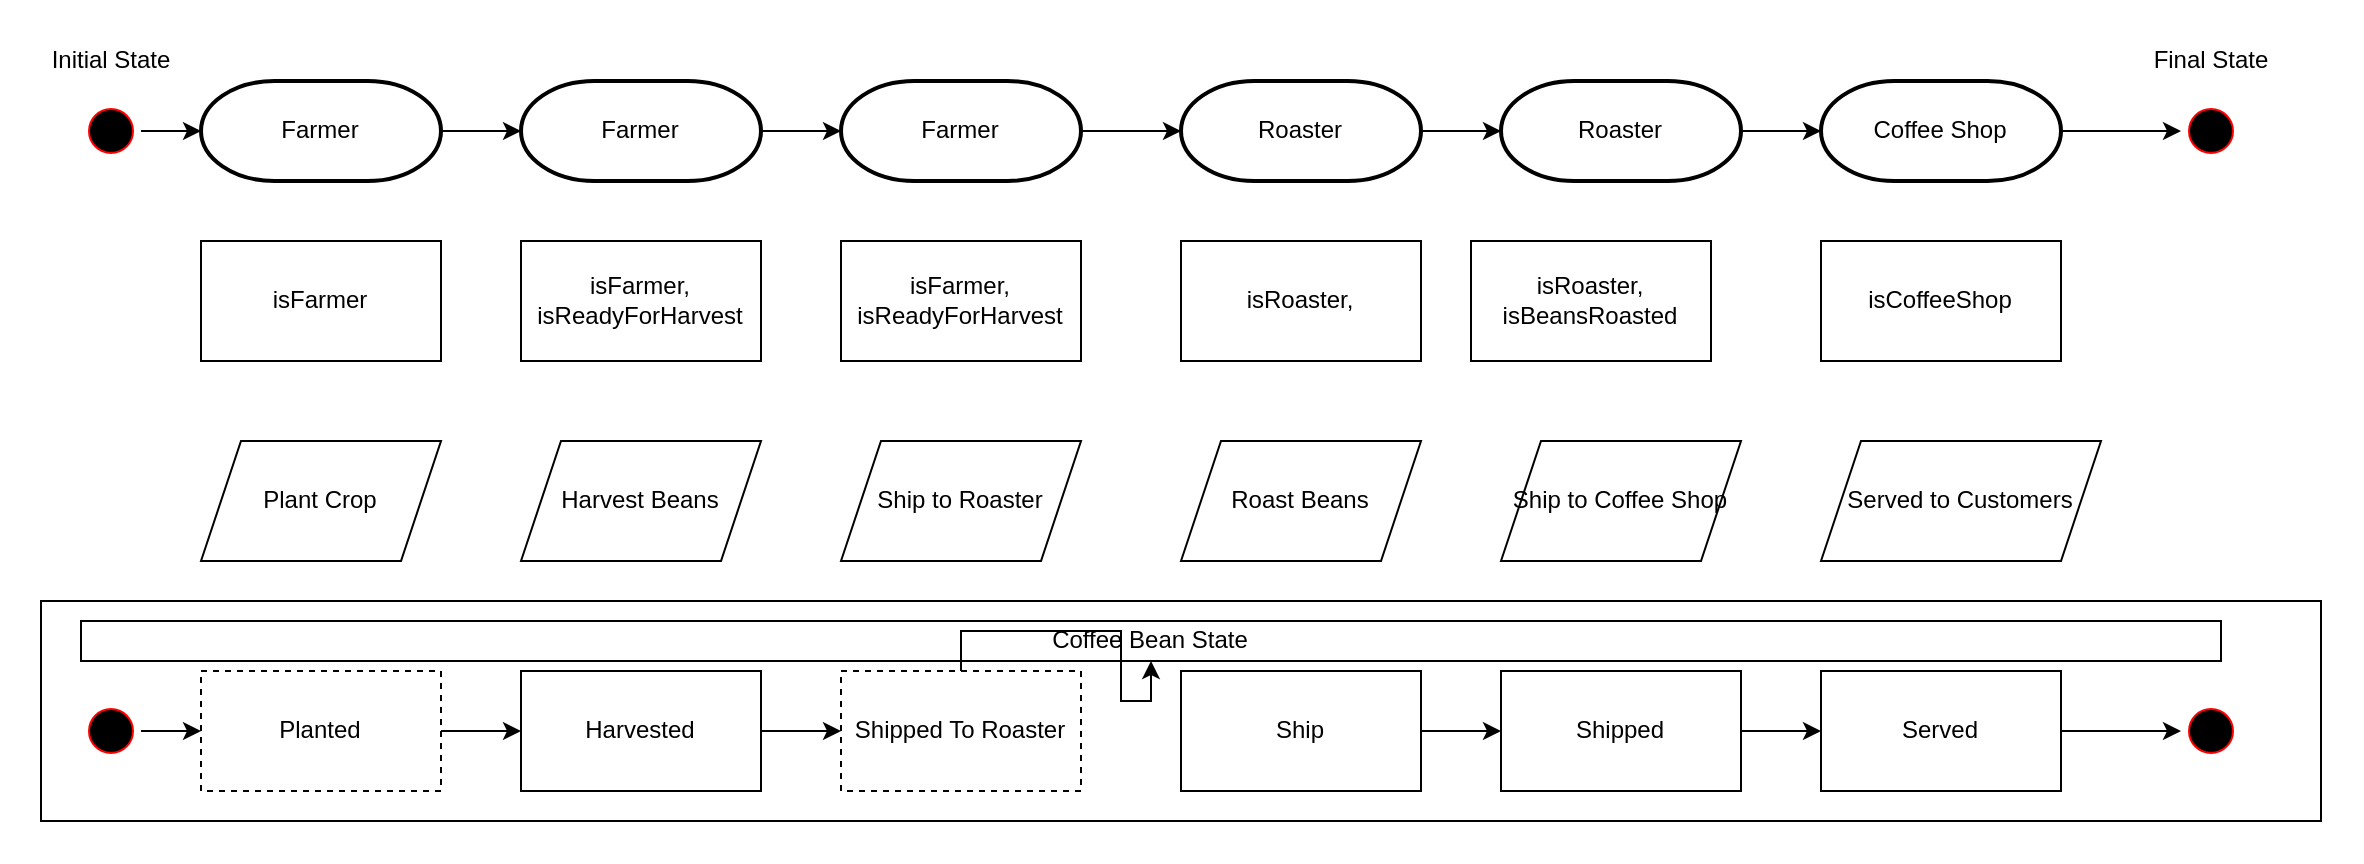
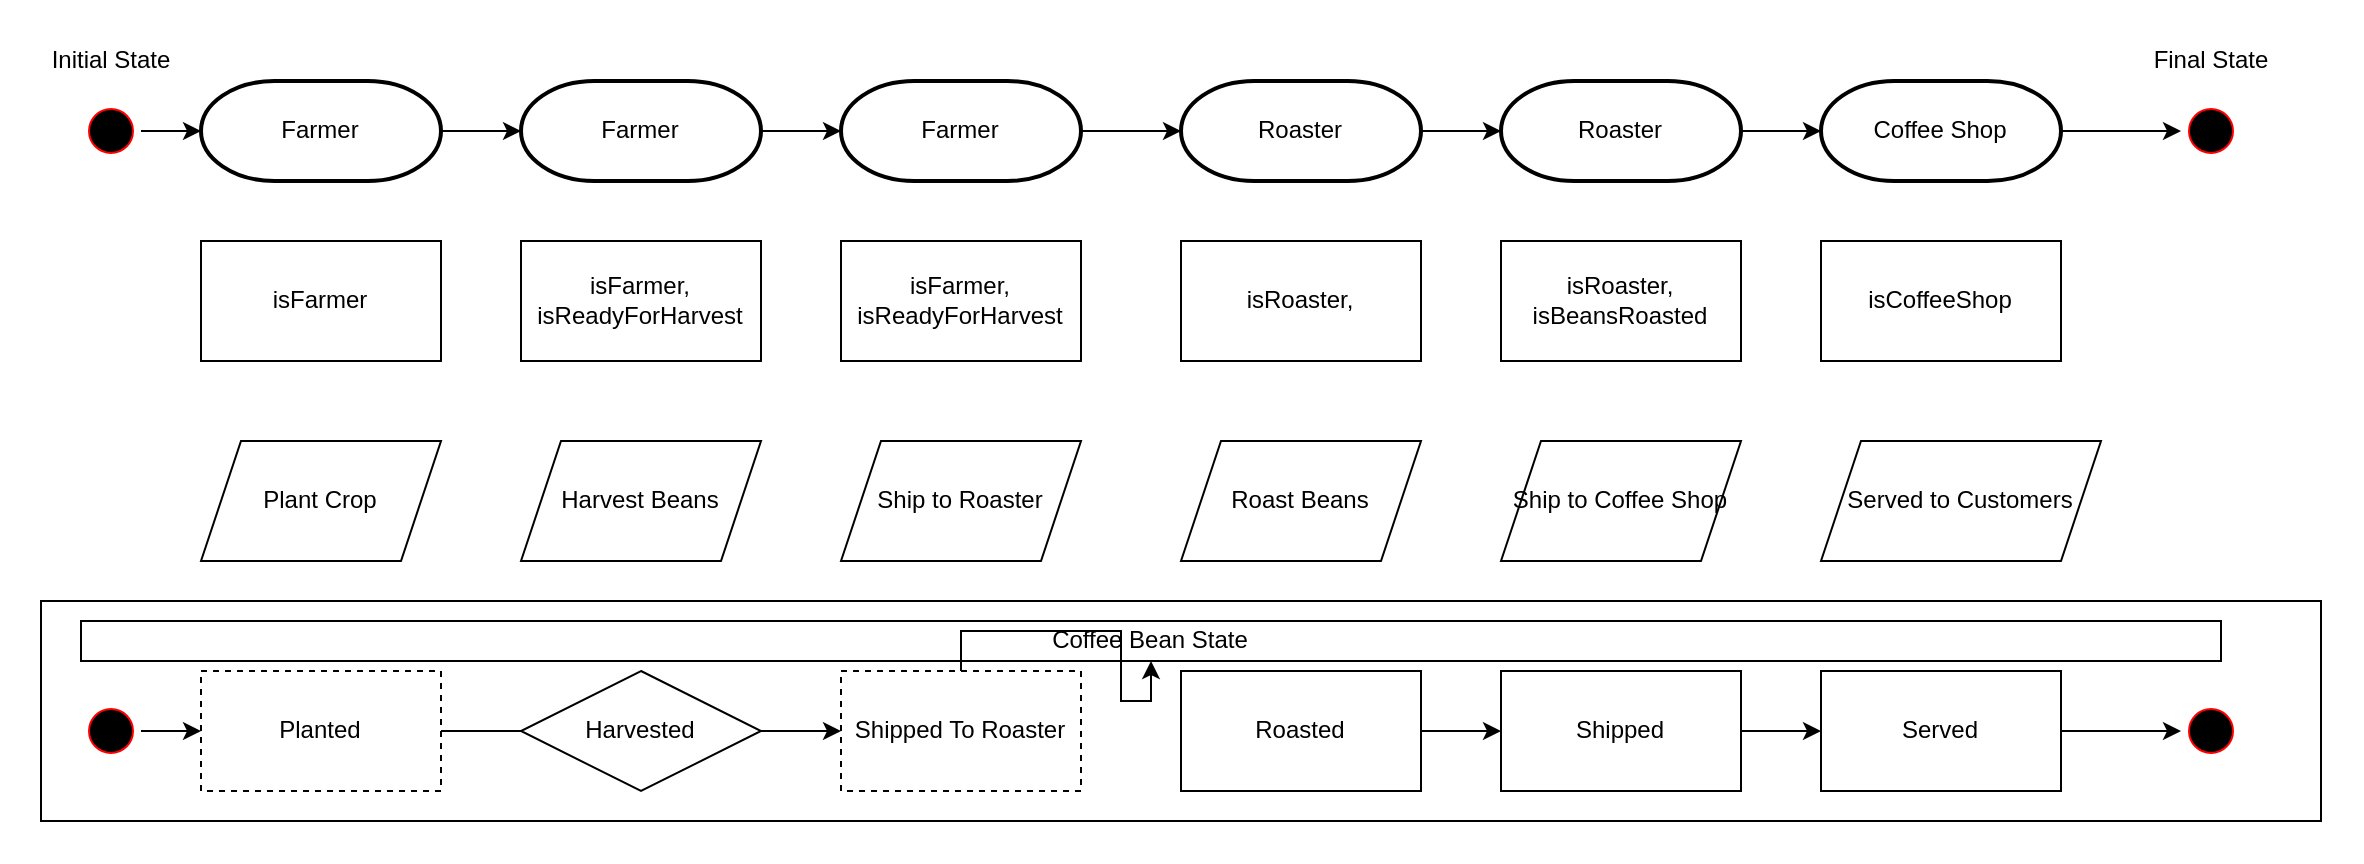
(1591, 301) -> (1621, 301)
(506, 731) -> (512, 731)
(641, 731) -> (641, 731)
(1301, 731) -> (1301, 731)
